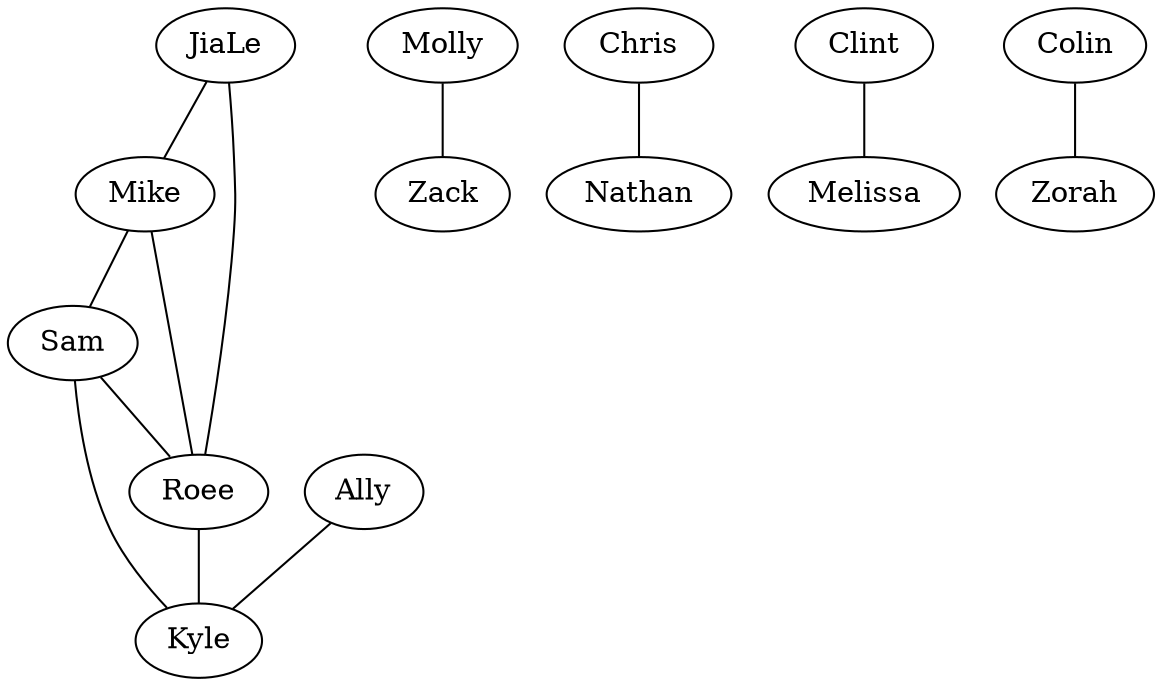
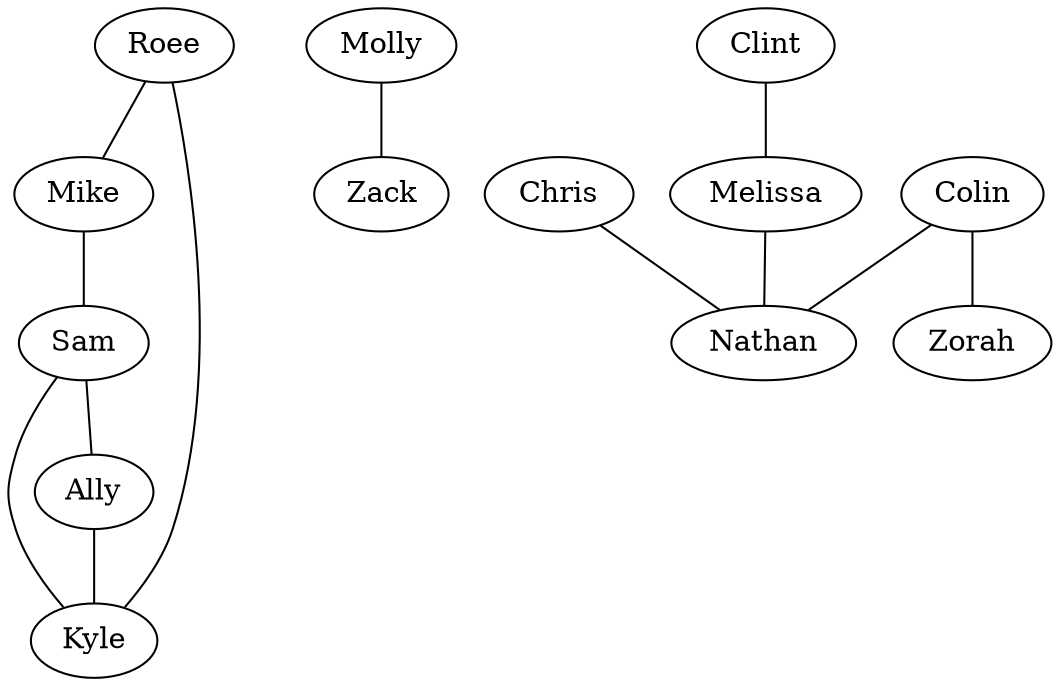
(226, 45) -> none
none -> (870, 267)
none -> (765, 269)
(135, 417) -> (89, 418)
